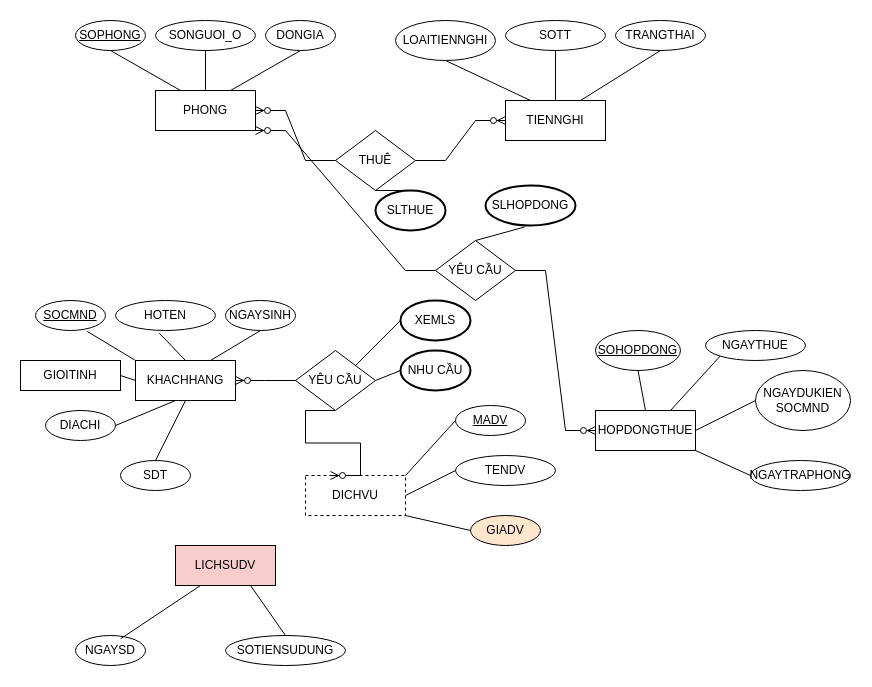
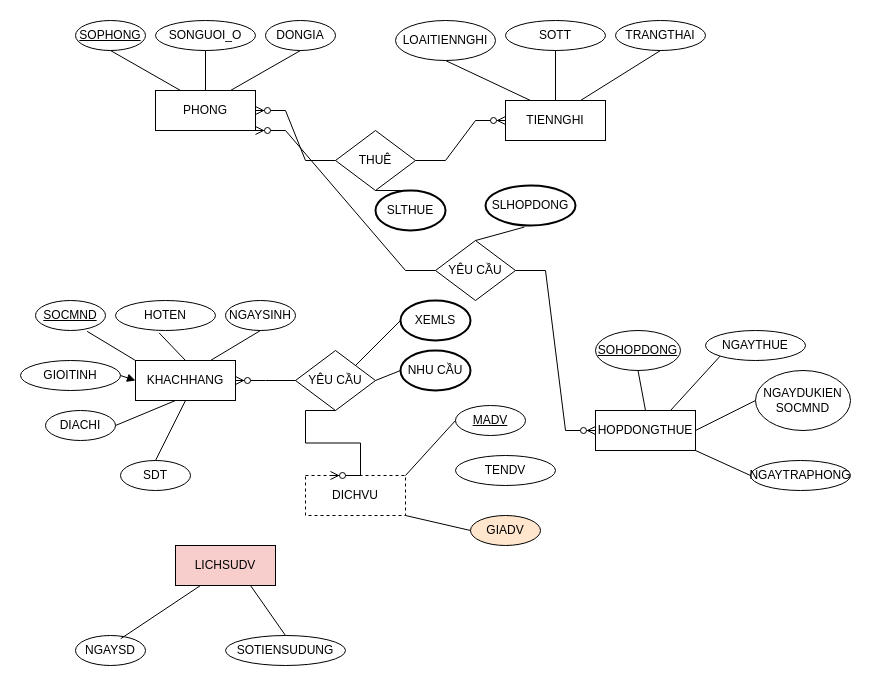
(71, 376) -> (71, 376)
(128, 378) -> (125, 377)
(430, 483) -> none
